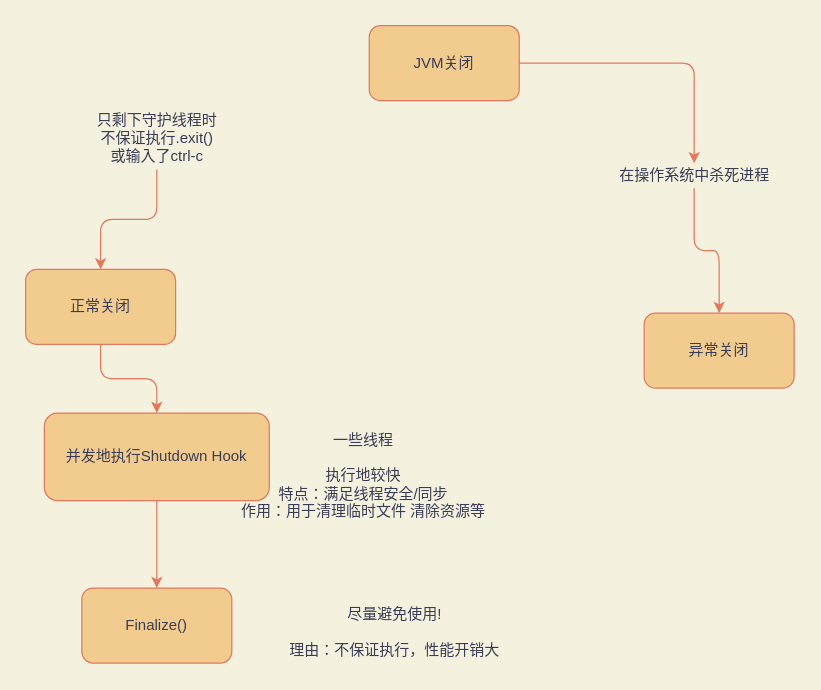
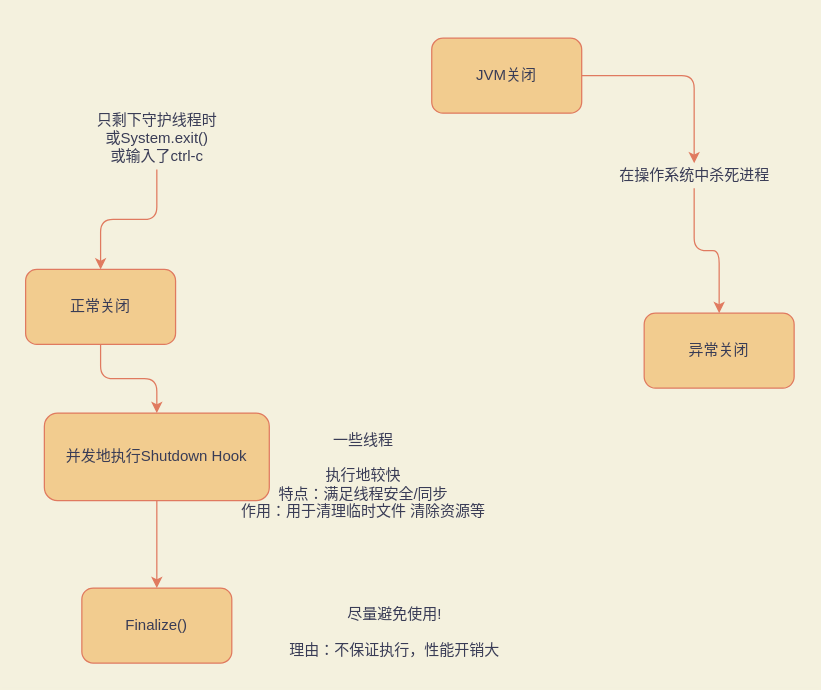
(444, 63) -> (507, 76)
(158, 138) -> (158, 138)
